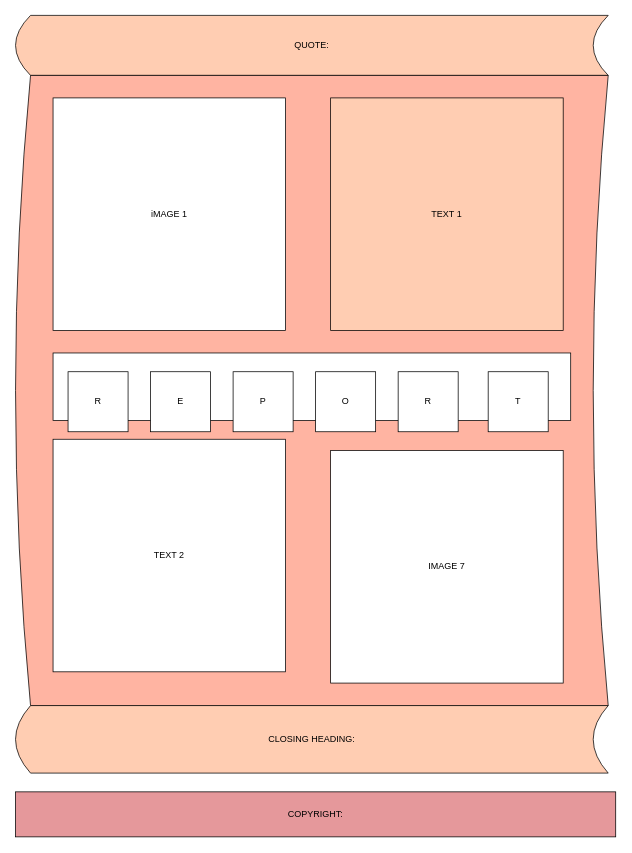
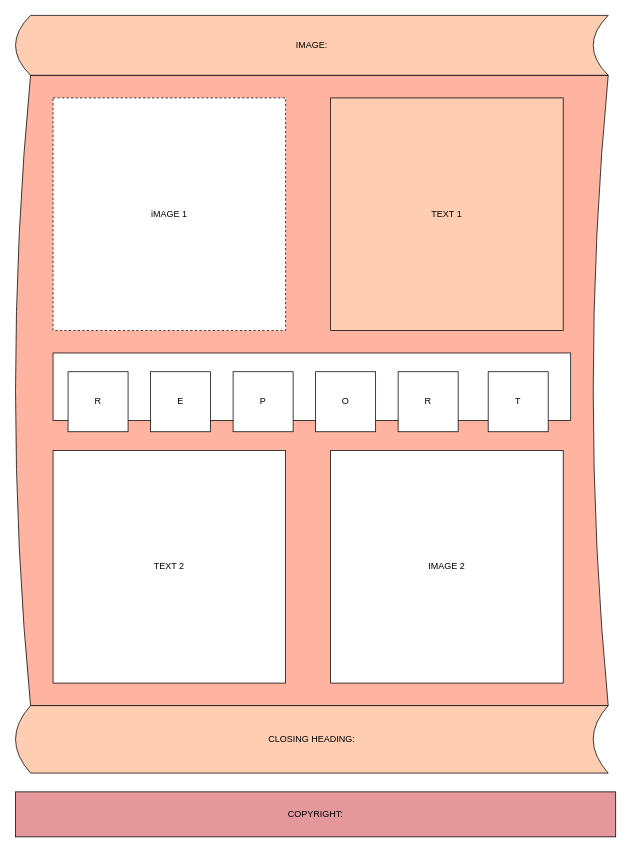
(312, 45) -> (312, 45)
(169, 214) -> (169, 214)
(169, 555) -> (169, 567)
(447, 567) -> (447, 567)
